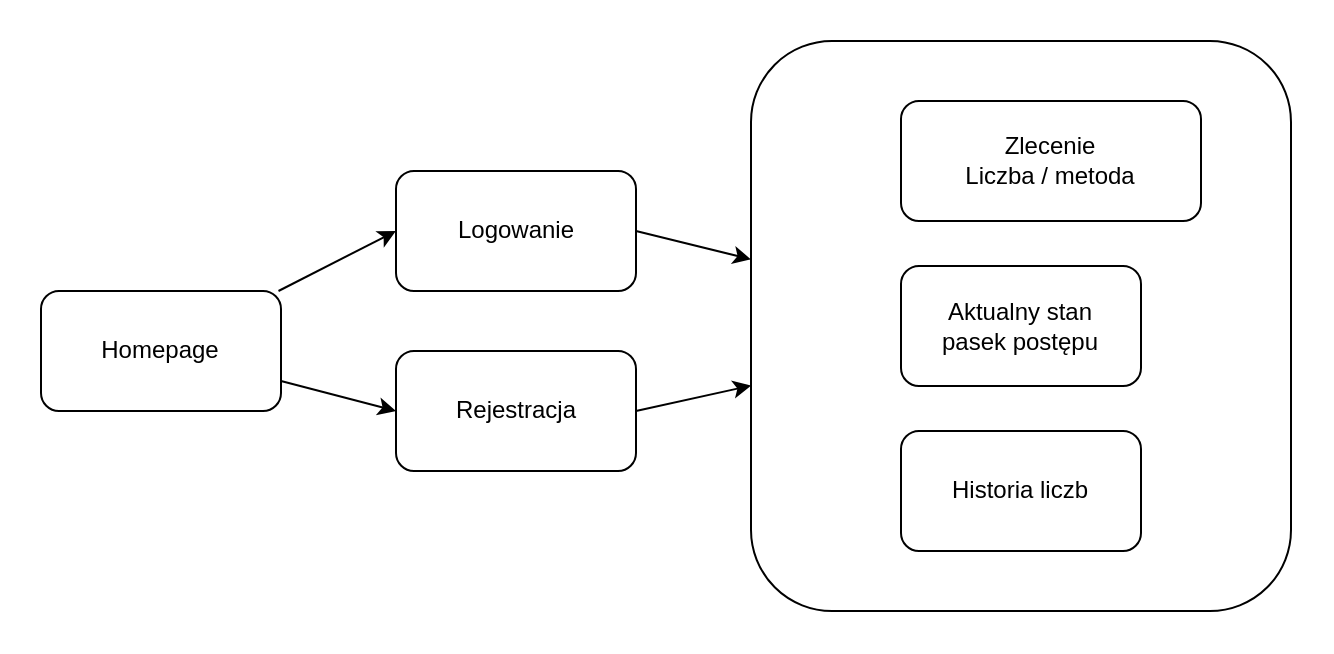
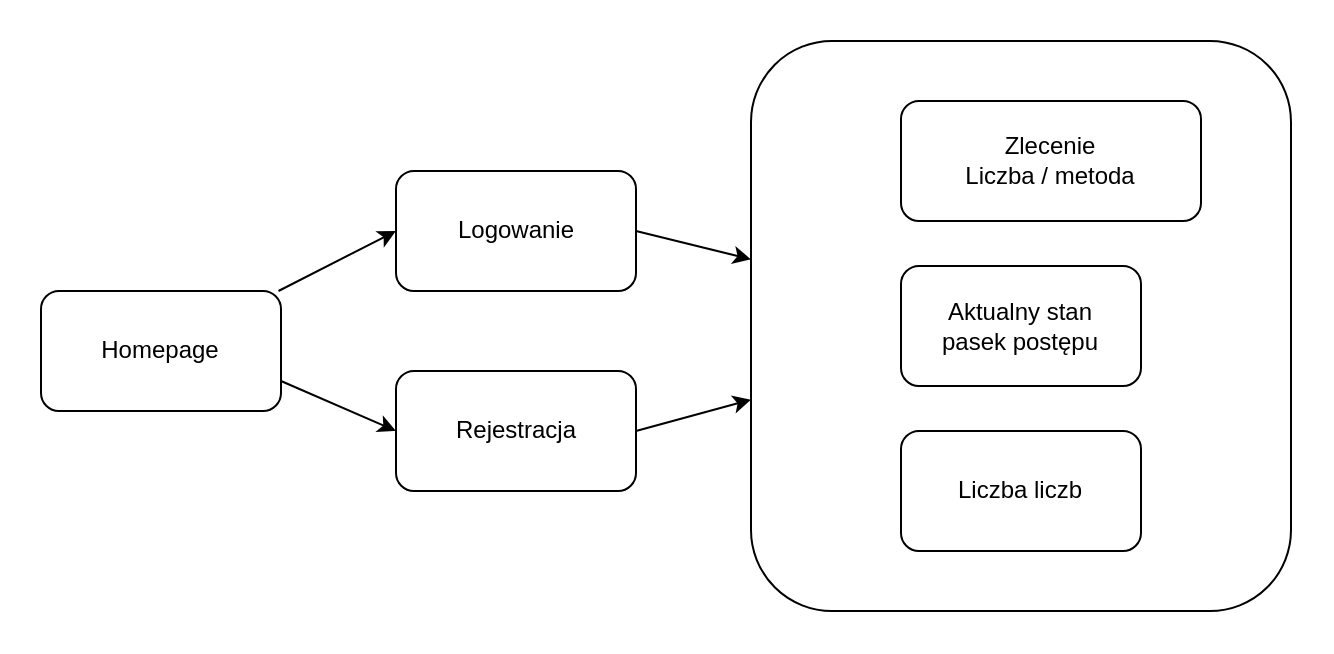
(516, 411) -> (516, 431)
(1021, 491) -> (1021, 491)
